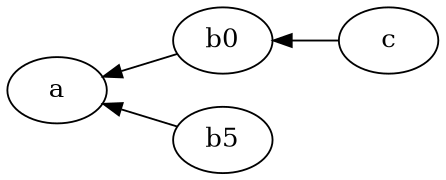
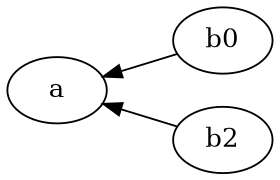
(389, 41) -> none
(223, 140) -> (223, 140)
